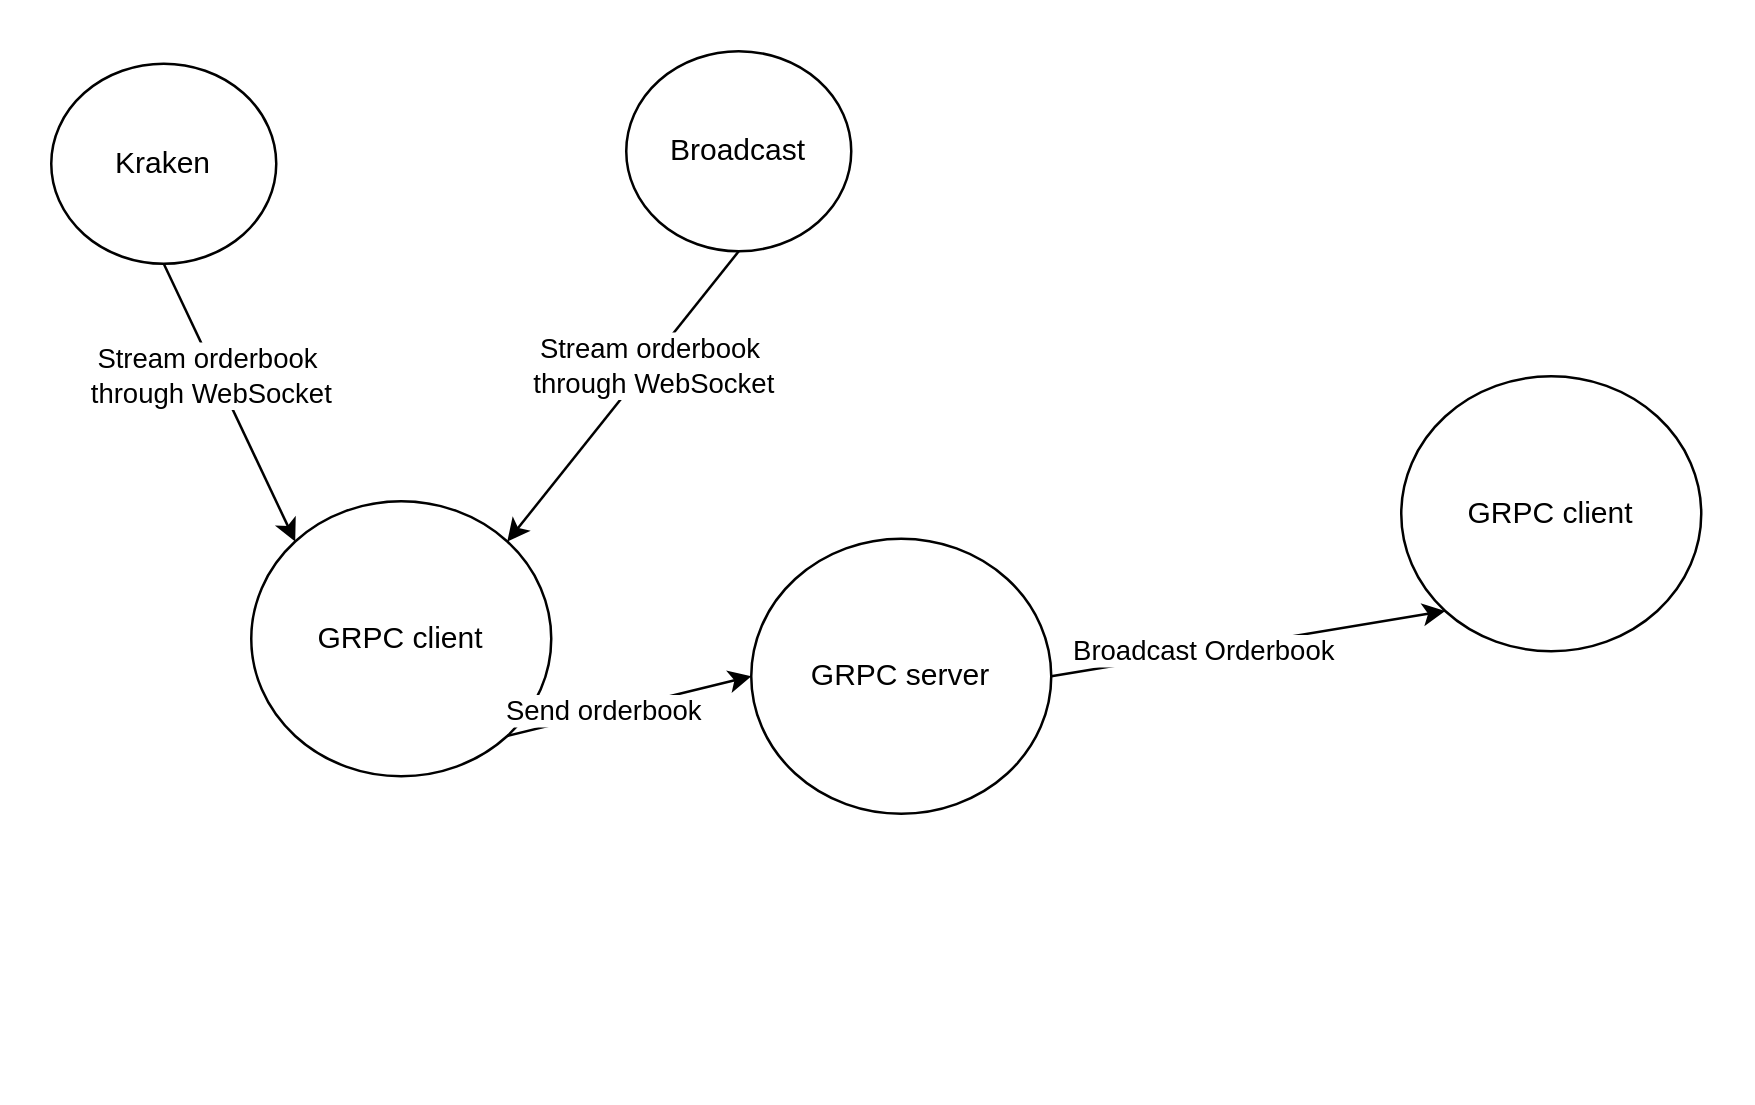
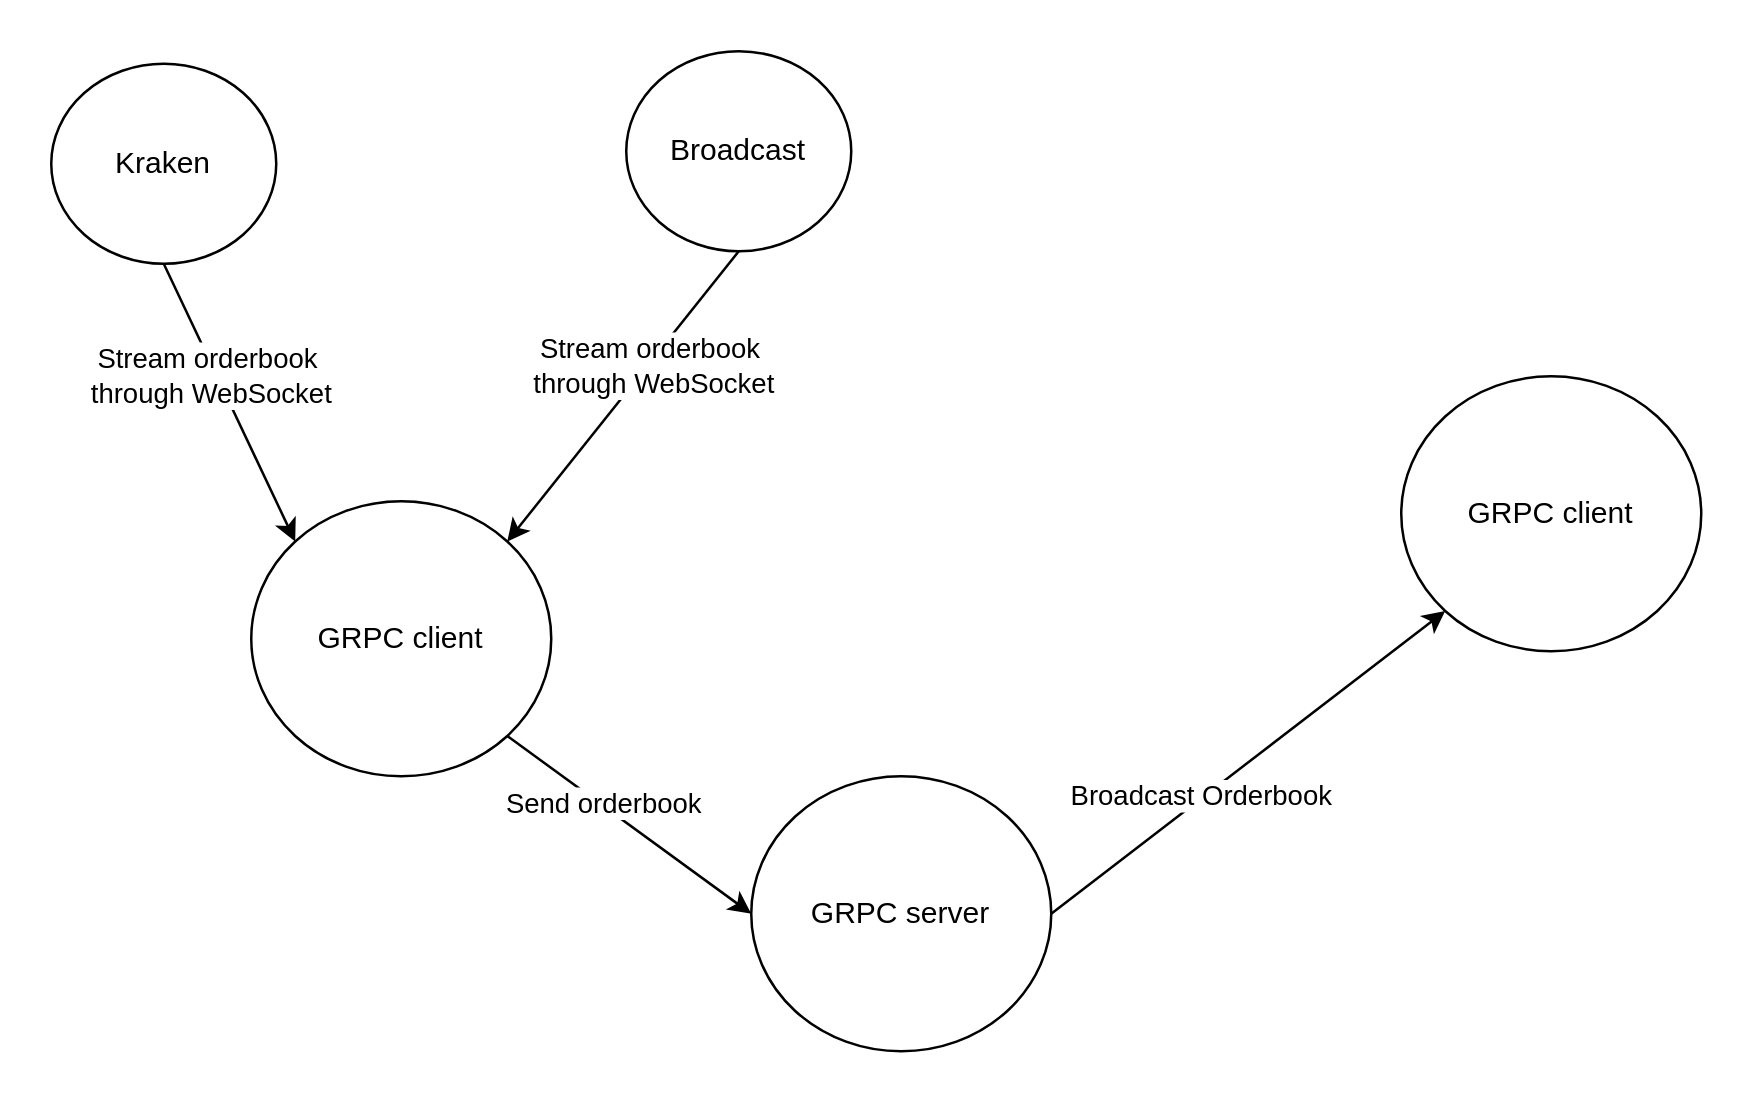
(901, 676) -> (901, 914)
